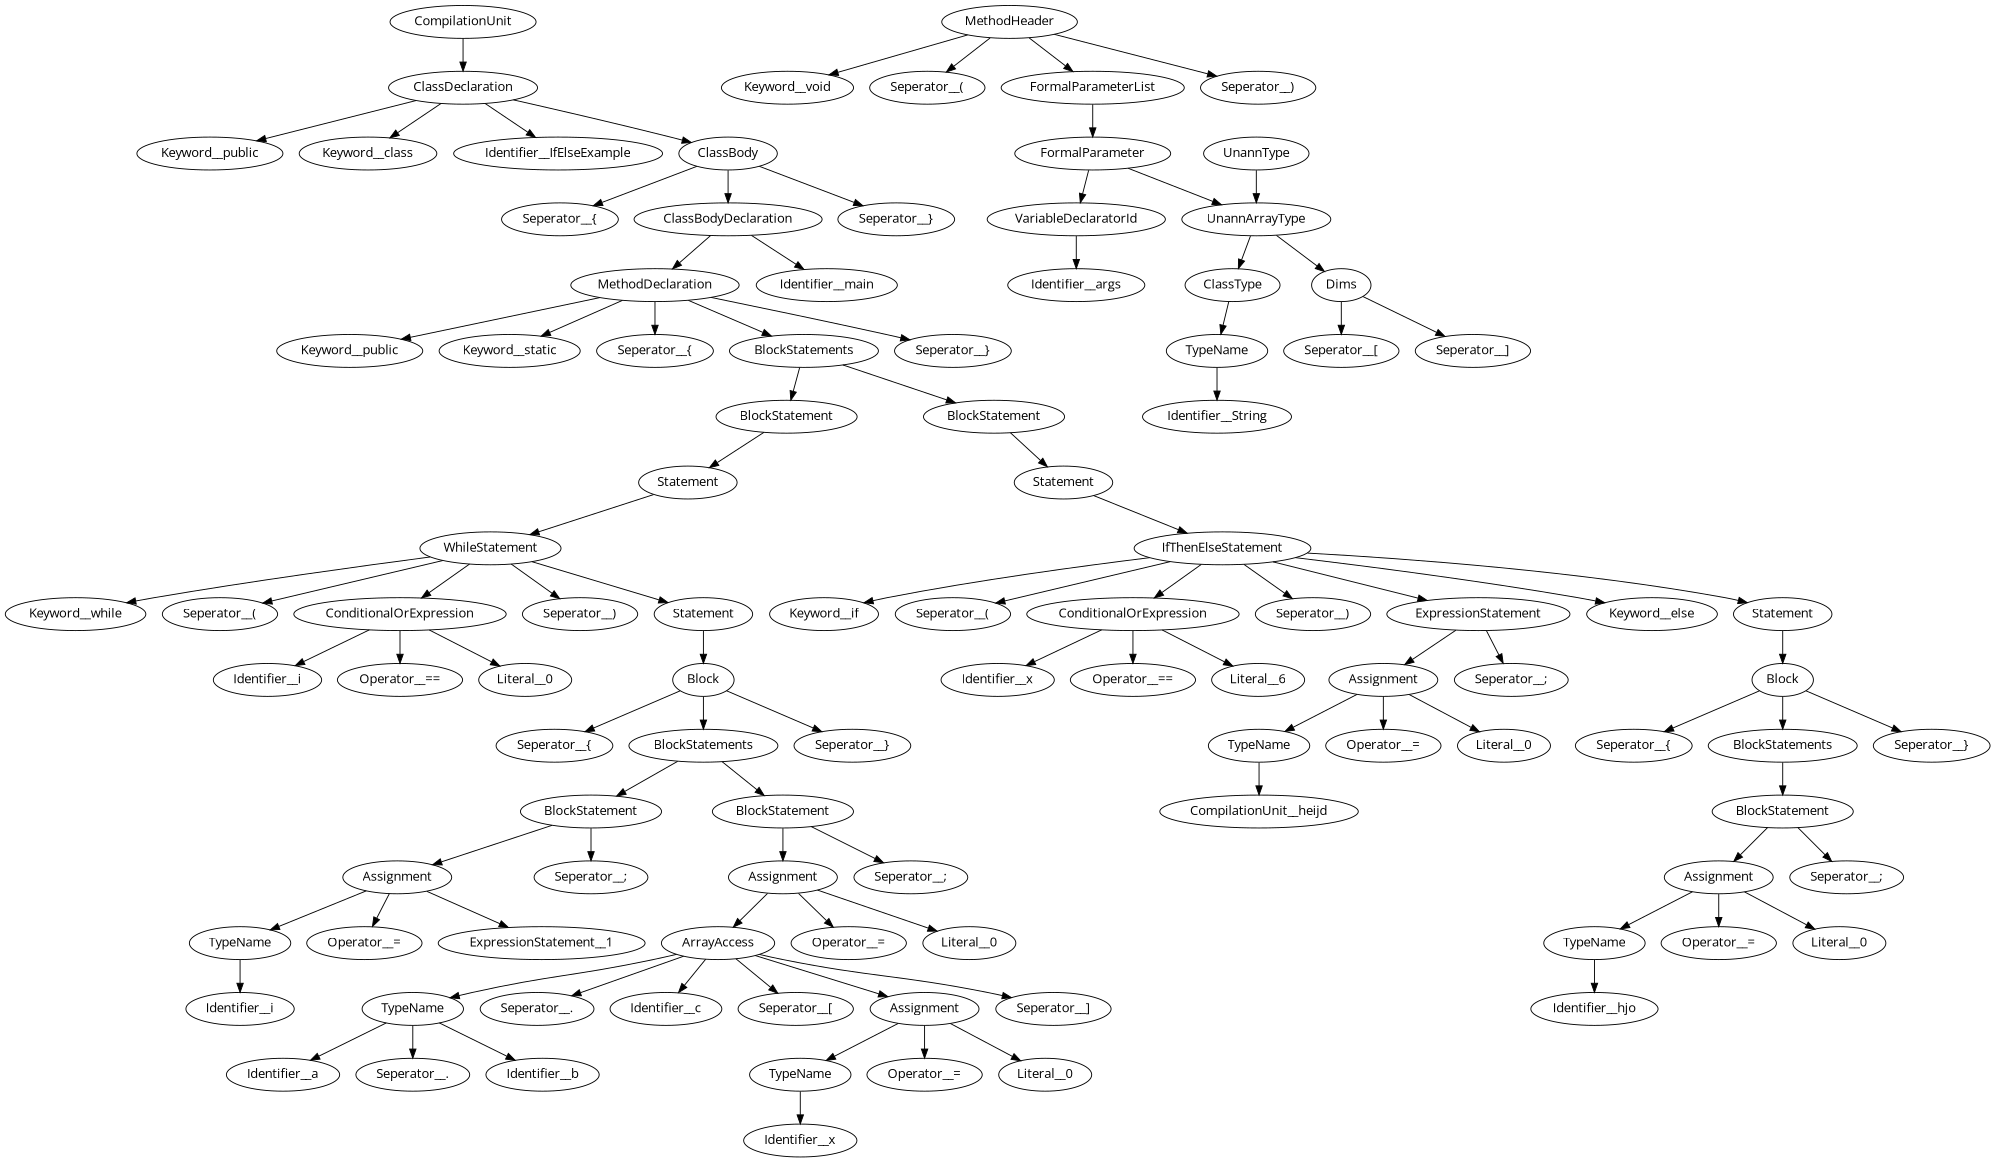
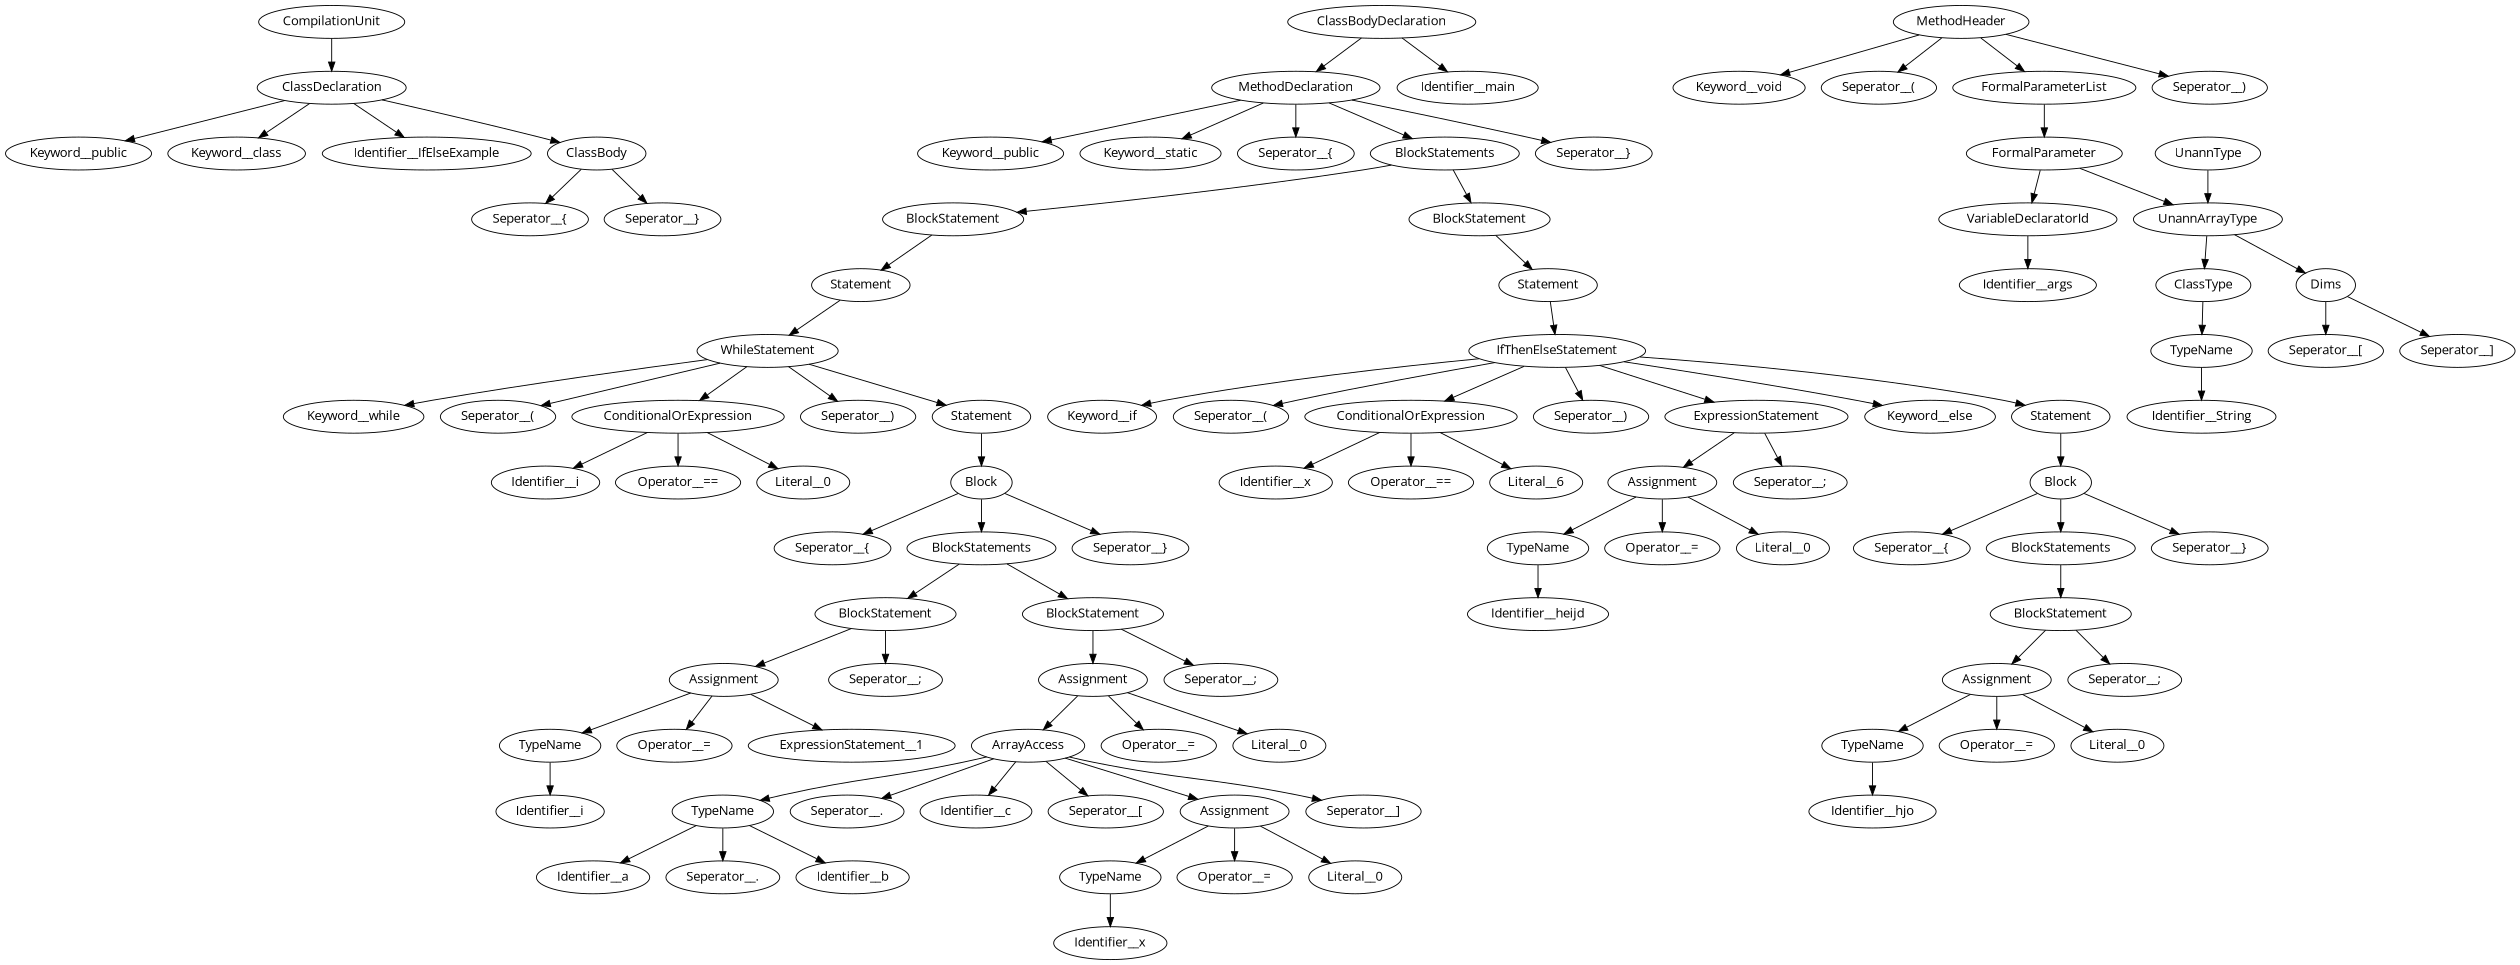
(728, 182) -> none
(1259, 812) -> (1538, 614)
